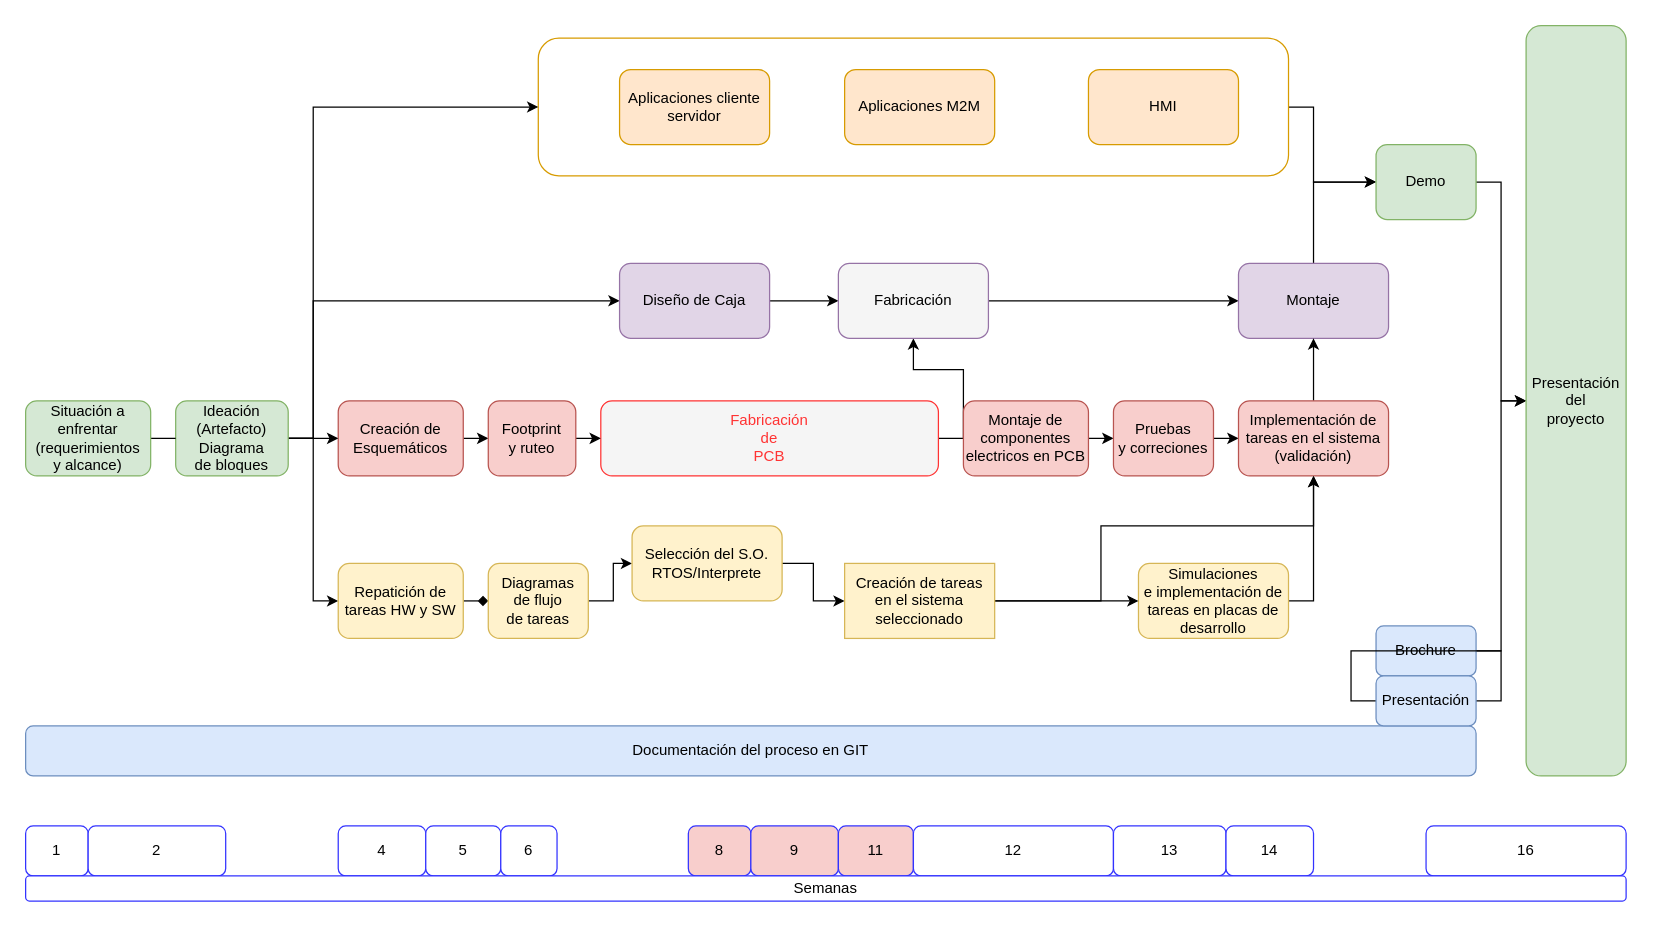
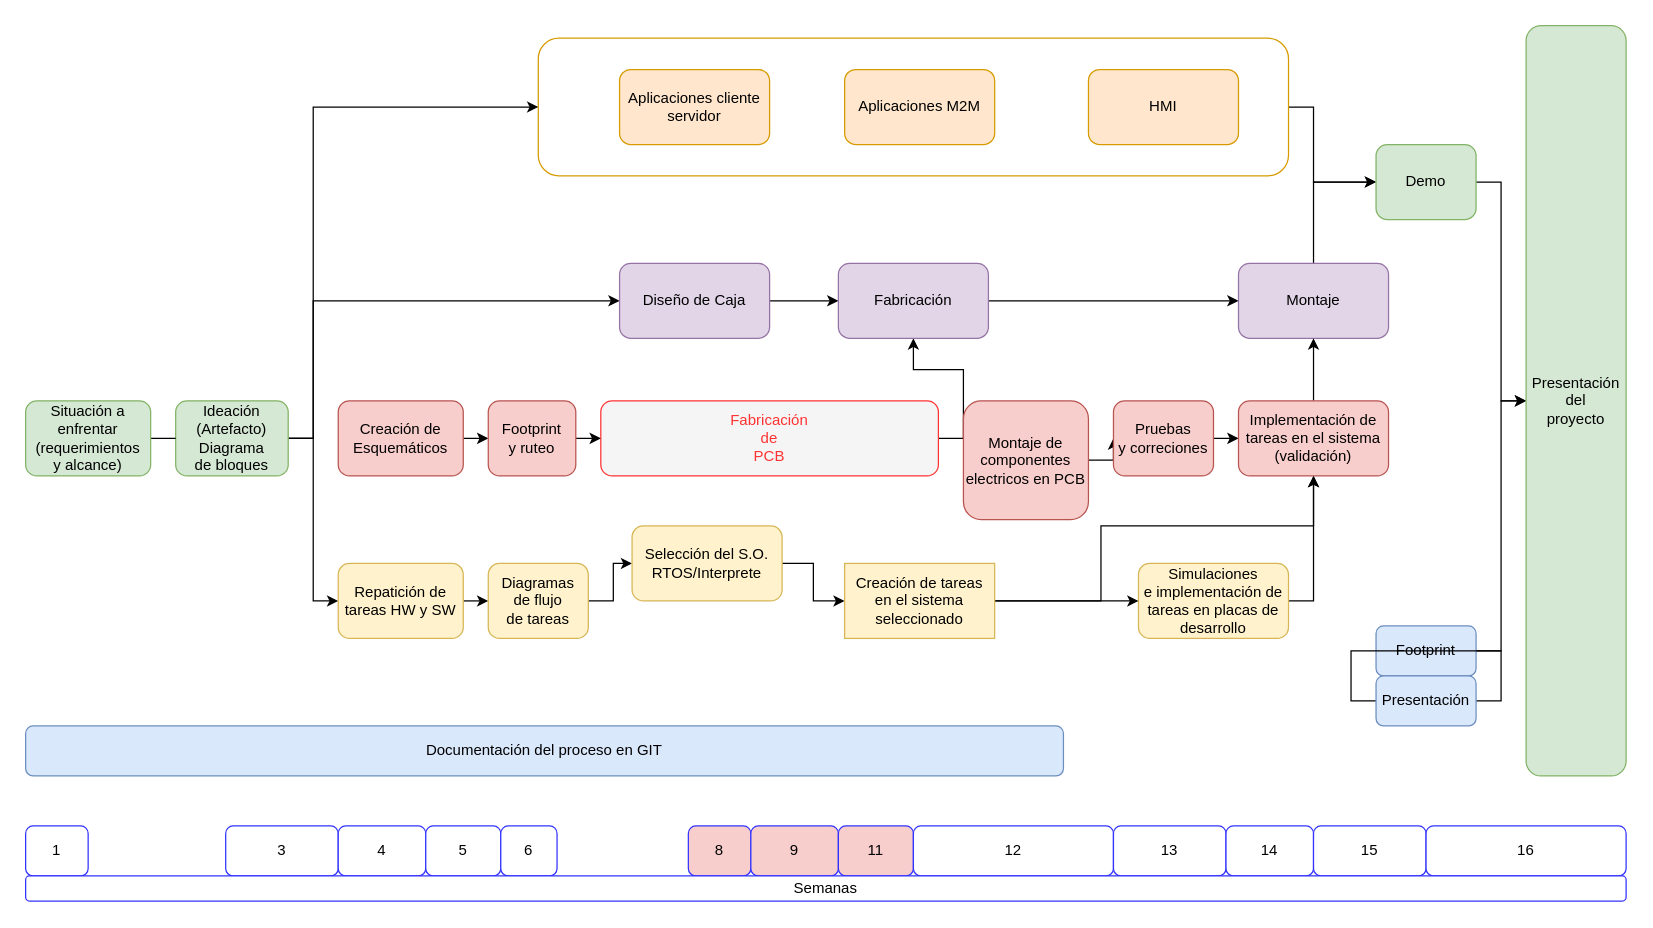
(913, 301) -> (913, 301)
(323, 438) -> none
(1026, 438) -> (1026, 460)
(477, 601) -> (478, 601)
(1426, 651) -> (1426, 651)
(751, 751) -> (544, 751)
(157, 851) -> none
none -> (282, 851)
none -> (1369, 851)
